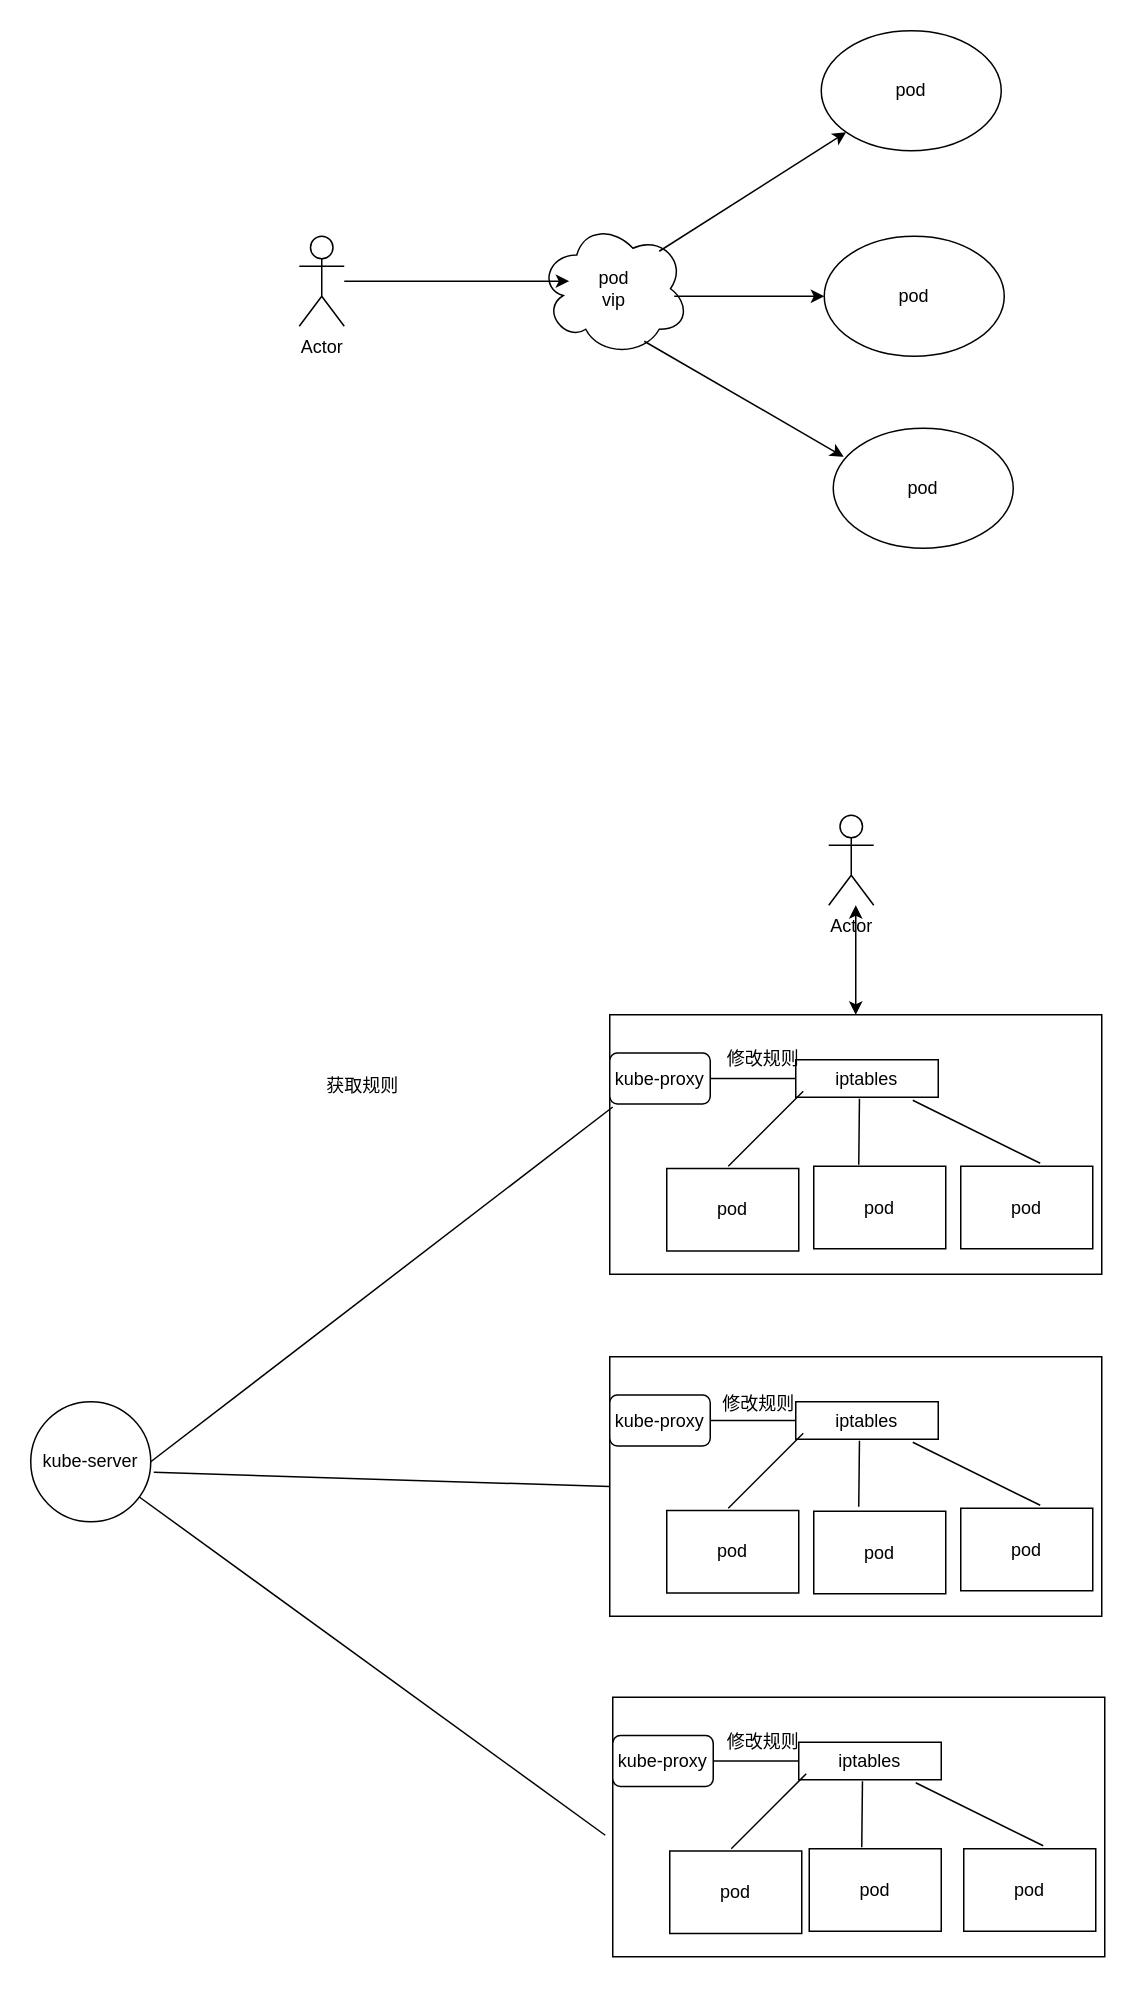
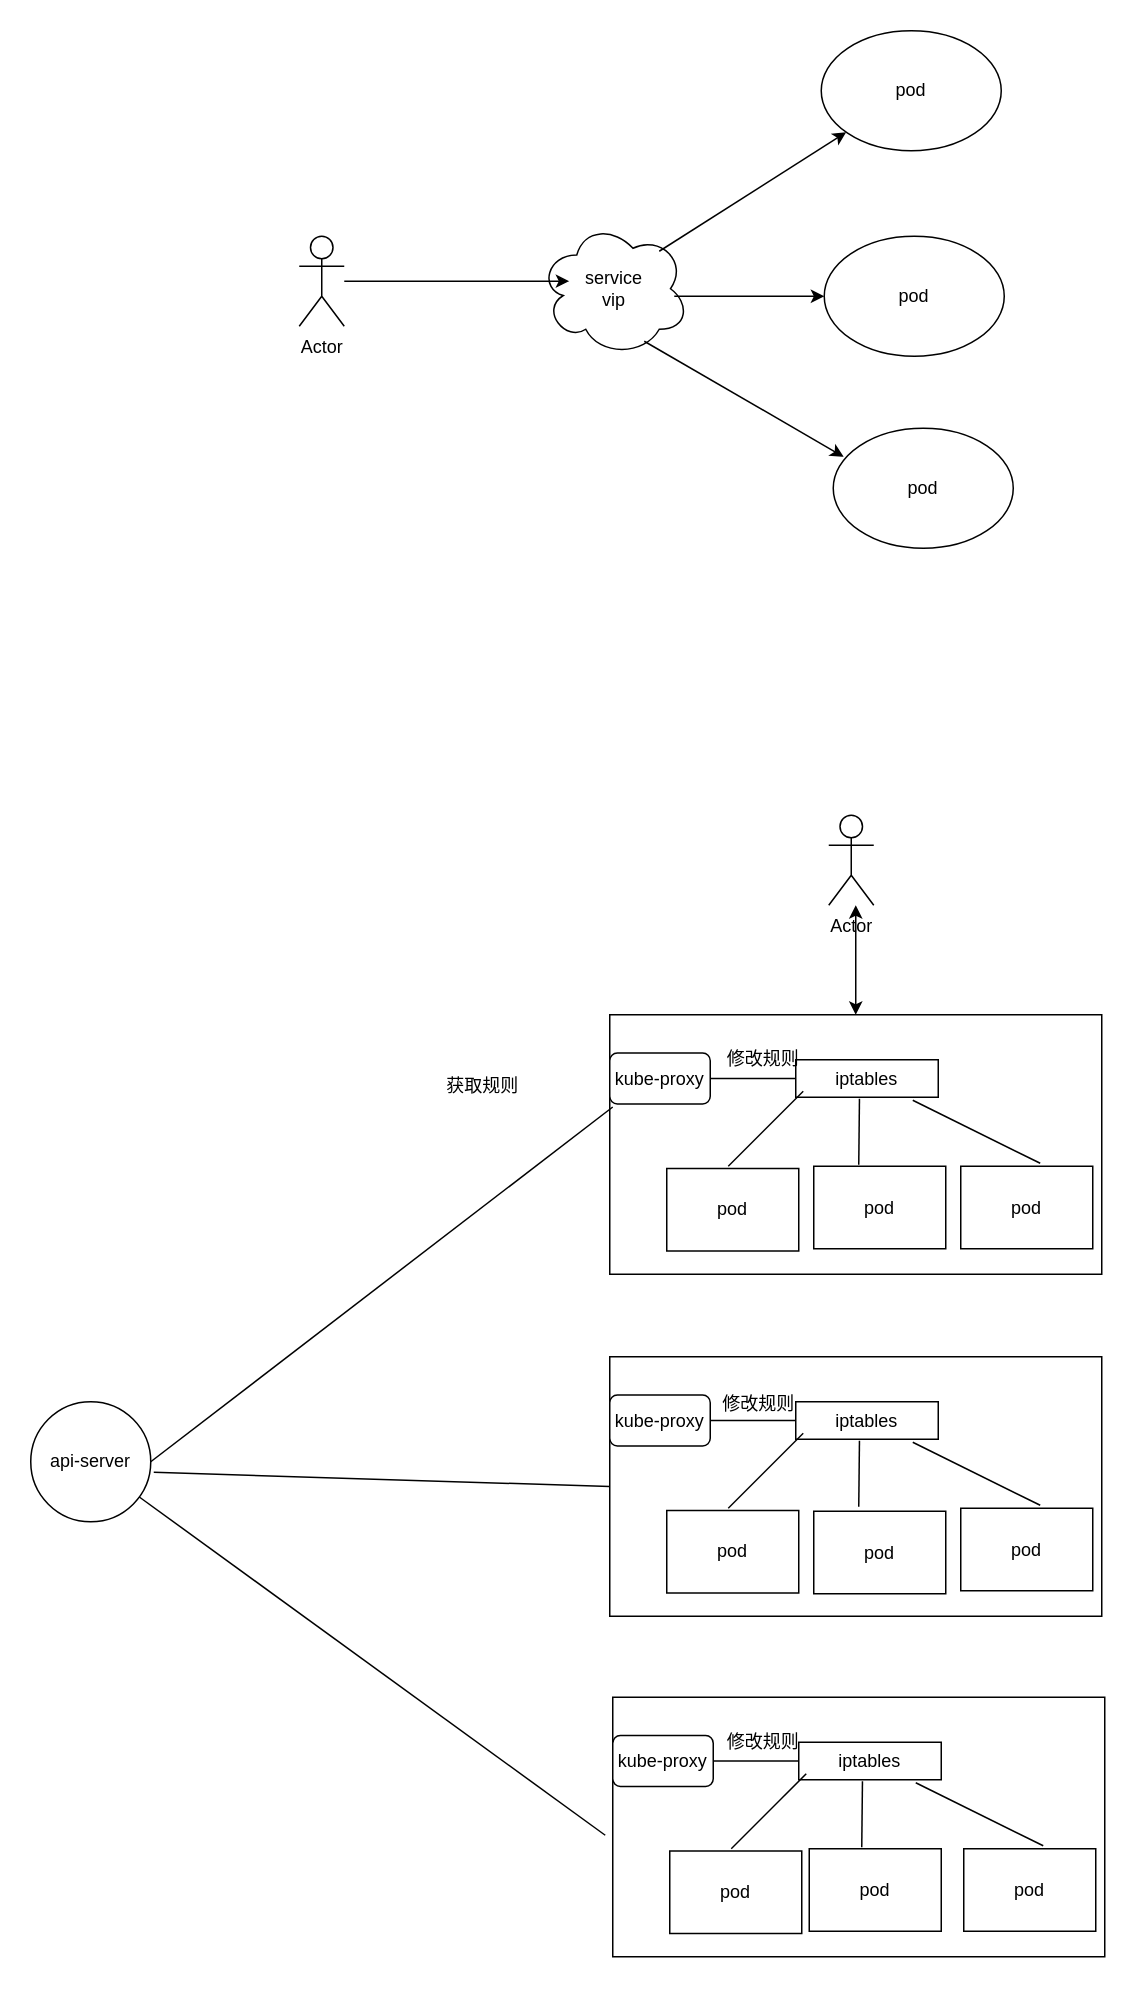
(614, 289) -> (614, 289)
(362, 1087) -> (482, 1087)
(91, 1462) -> (91, 1462)
